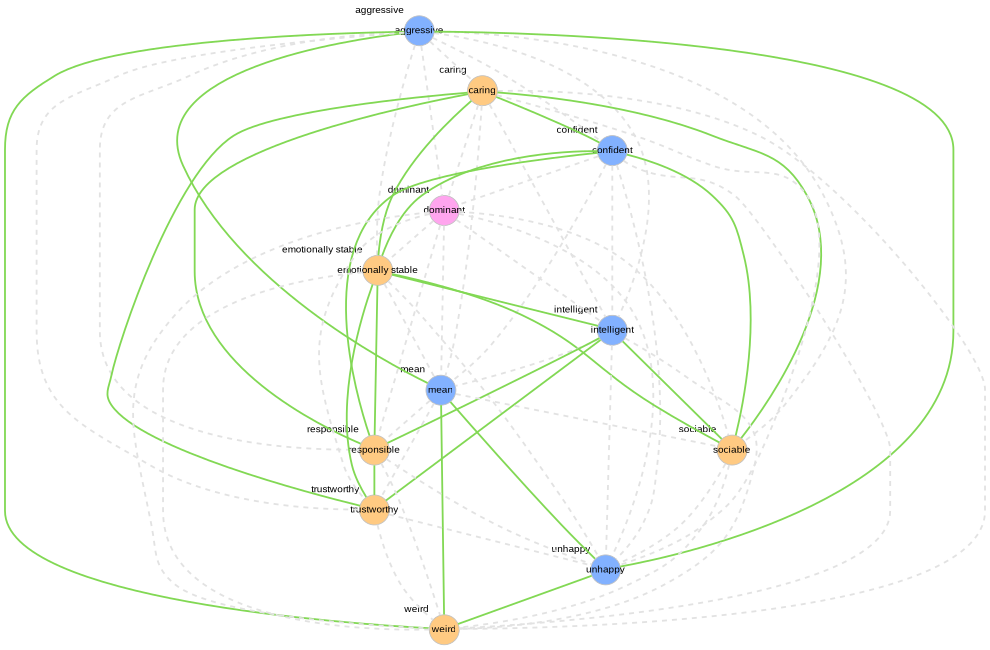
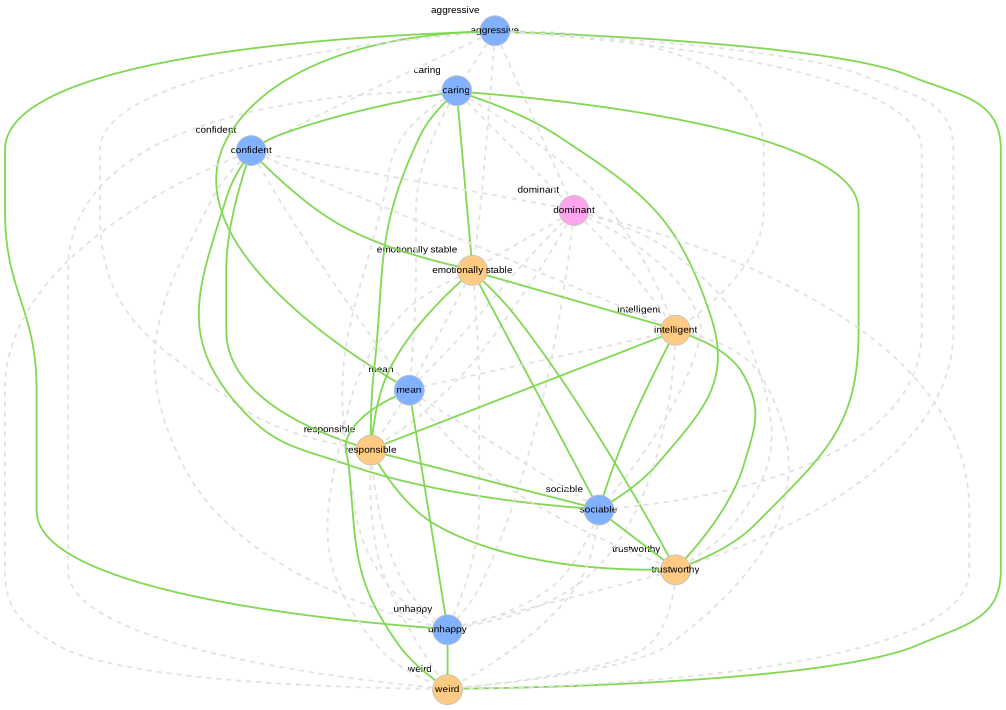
(483, 91) -> (457, 91)
(612, 330) -> (676, 330)
(732, 450) -> (599, 510)
none -> (485, 480)
none -> (637, 540)
